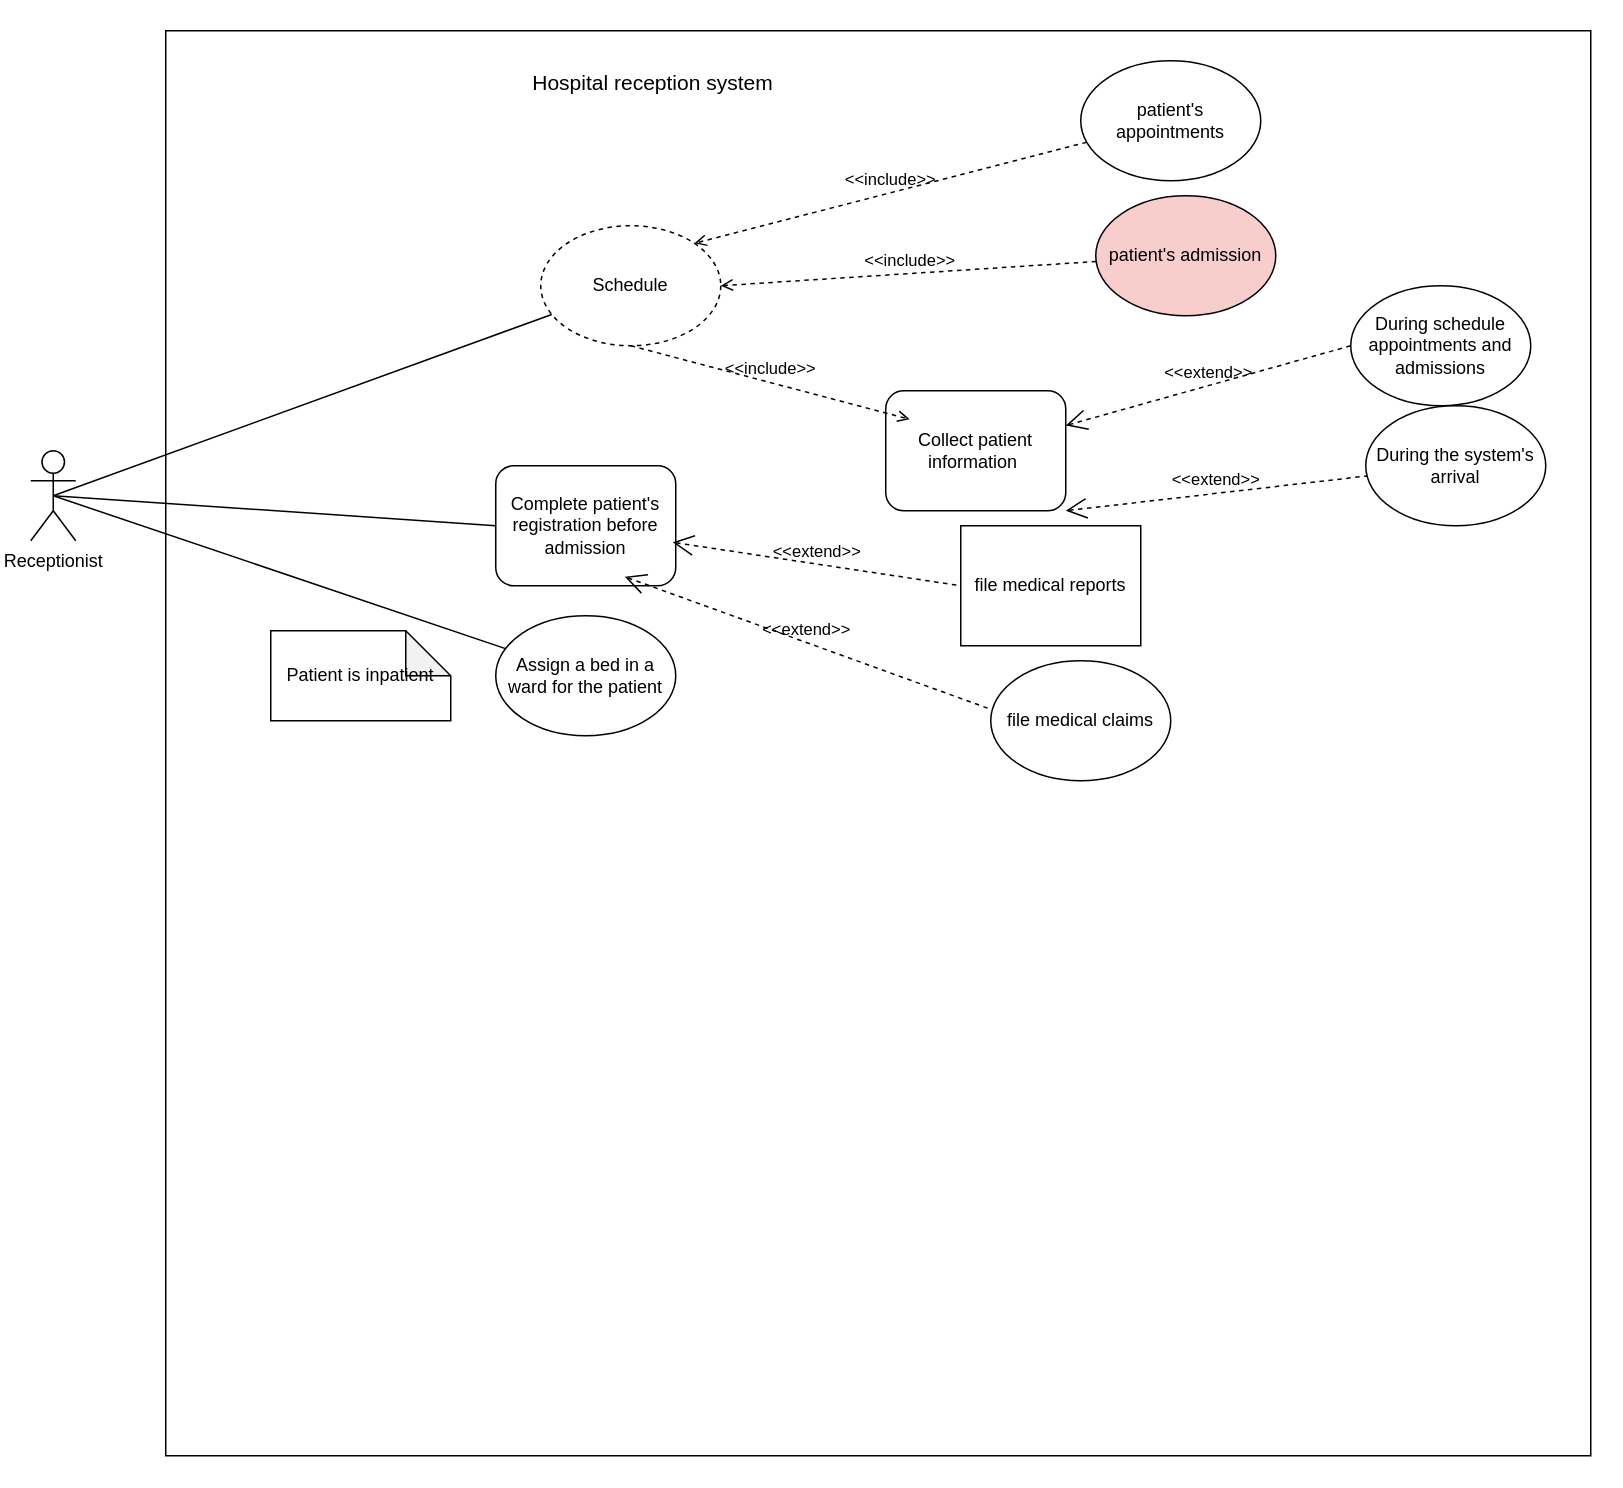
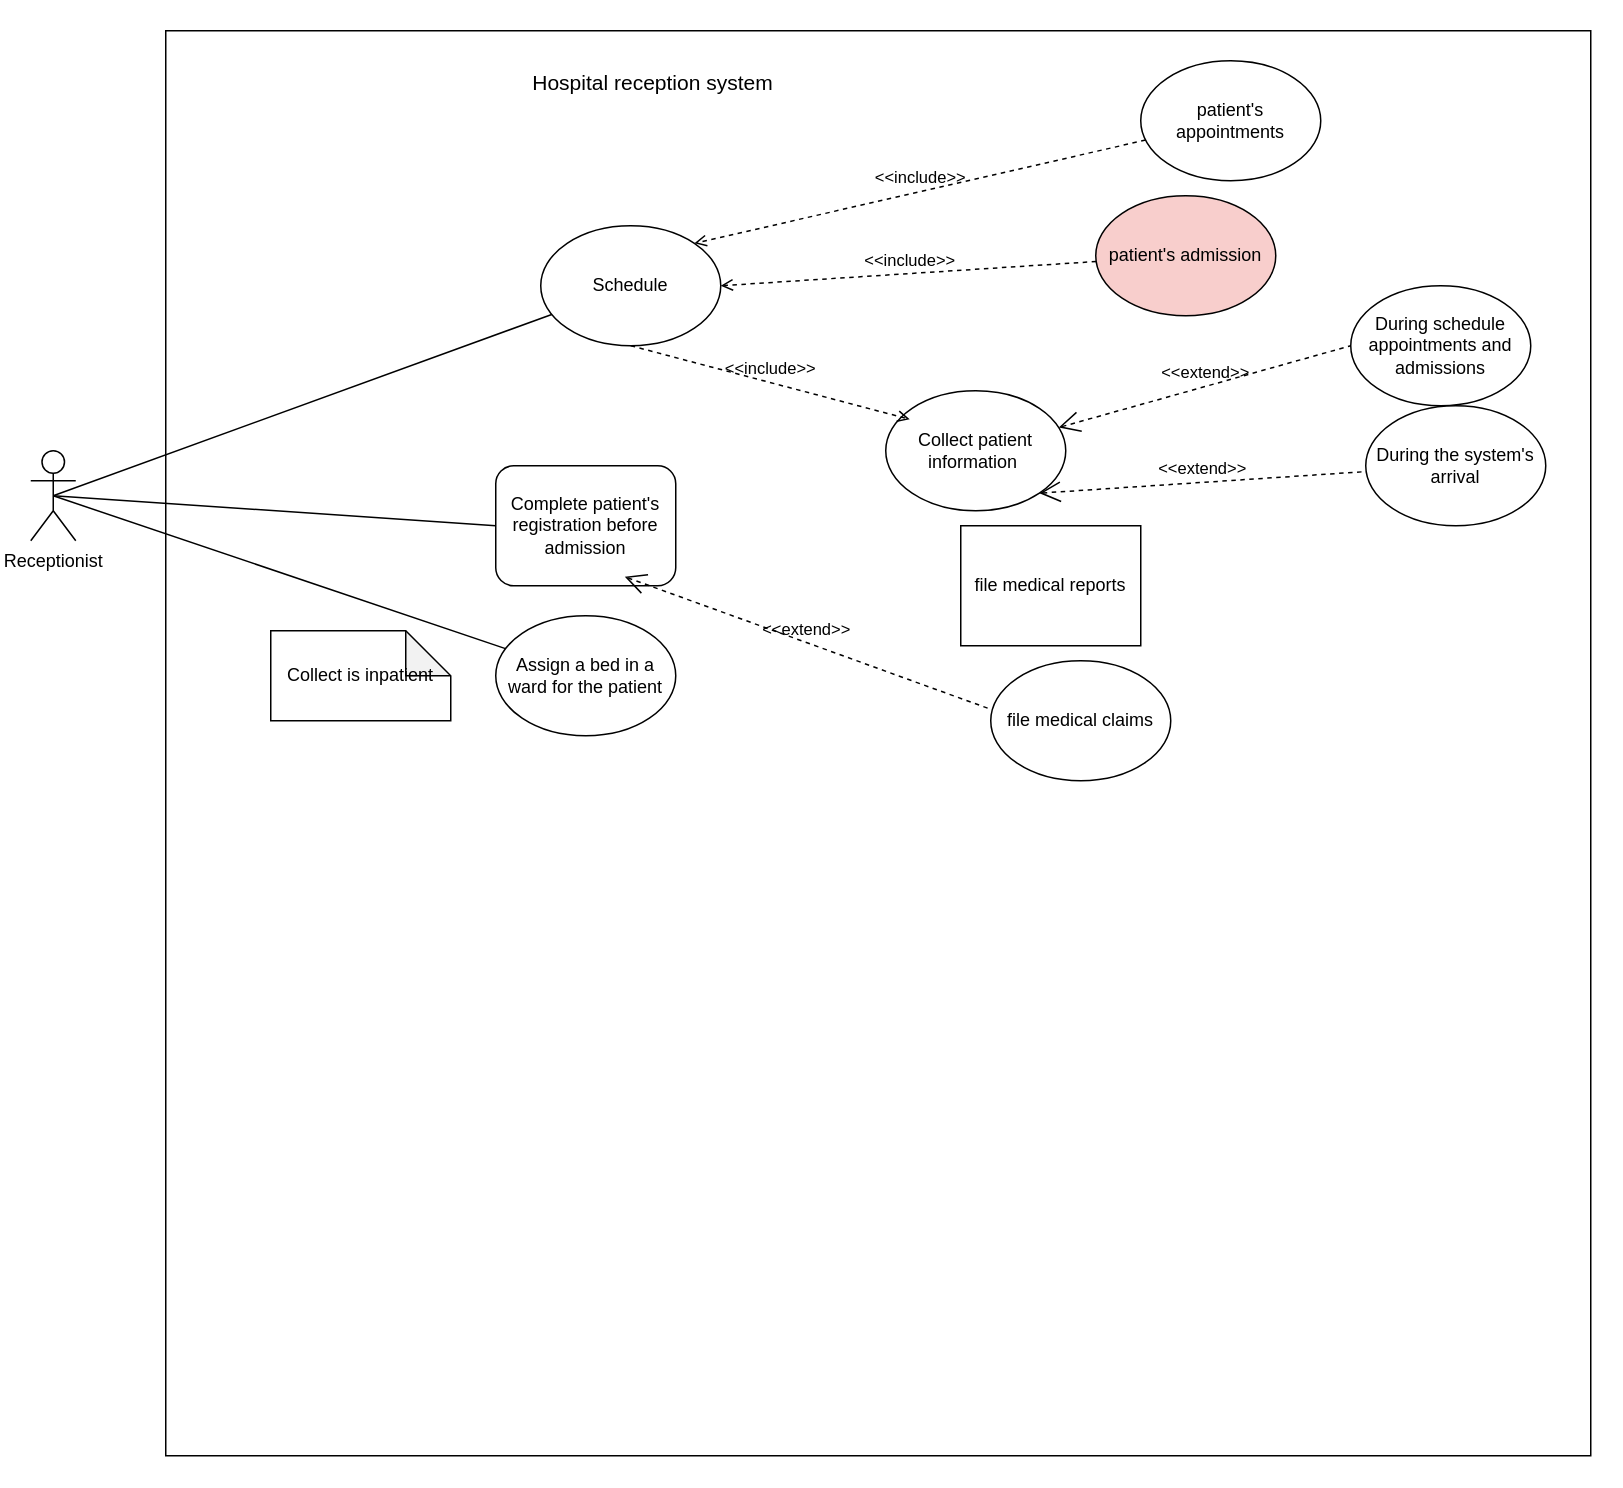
(1171, 121) -> (1231, 121)
(631, 286) -> (631, 286)
(976, 451) -> (976, 451)
(816, 564) -> none
(361, 676) -> (361, 676)
